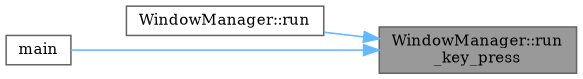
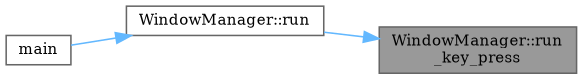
(217, 50) -> (94, 42)
